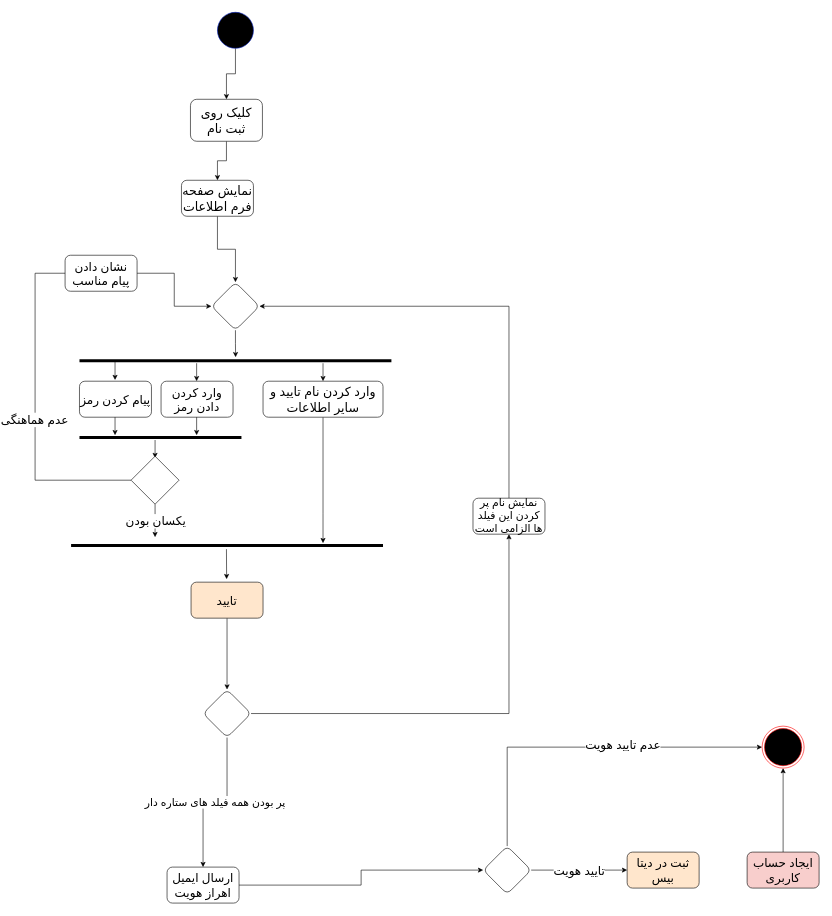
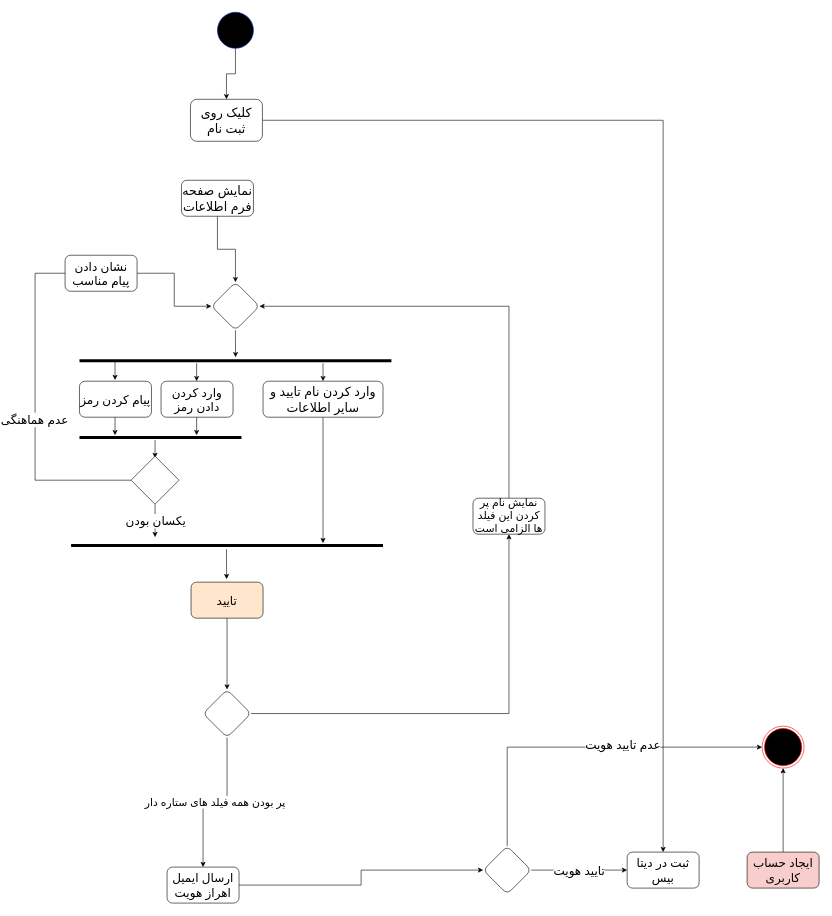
(225, 161) -> (662, 120)
(663, 870) -> (663, 870)
